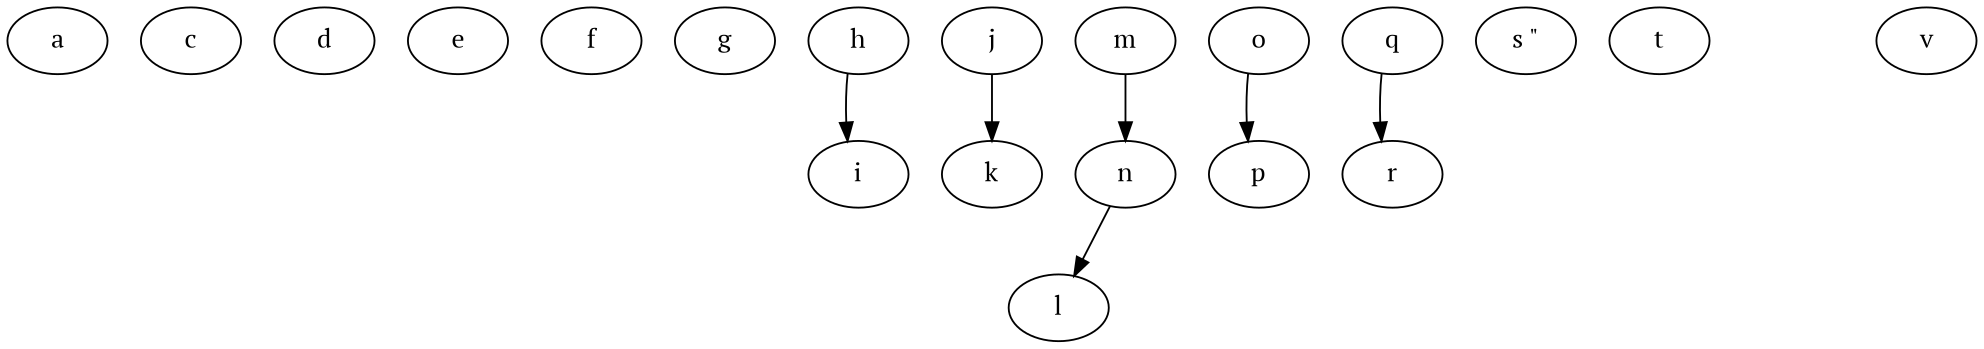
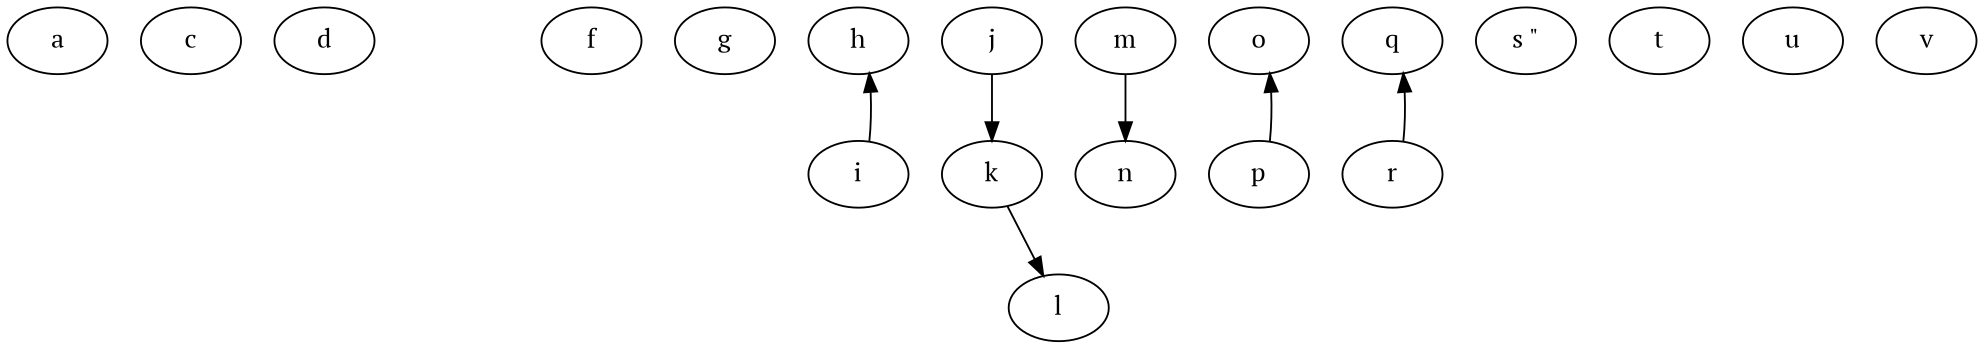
(458, 41) -> none
none -> (1793, 41)
(846, 98) -> (871, 117)
(1247, 98) -> (1271, 117)
(1380, 98) -> (1405, 117)
(1096, 233) -> (1021, 233)
